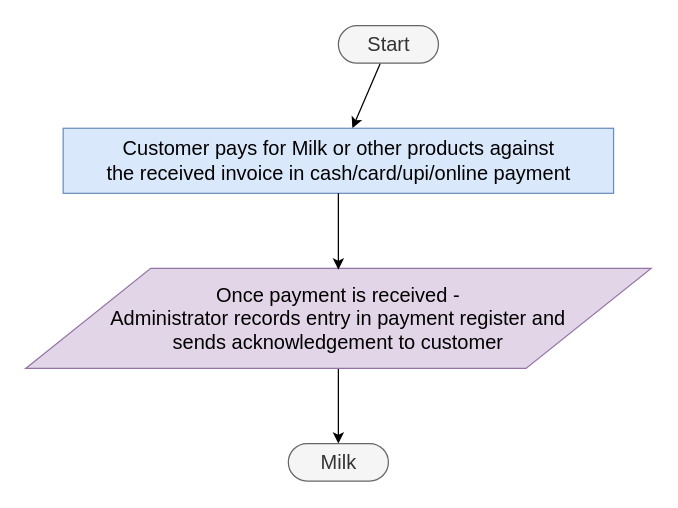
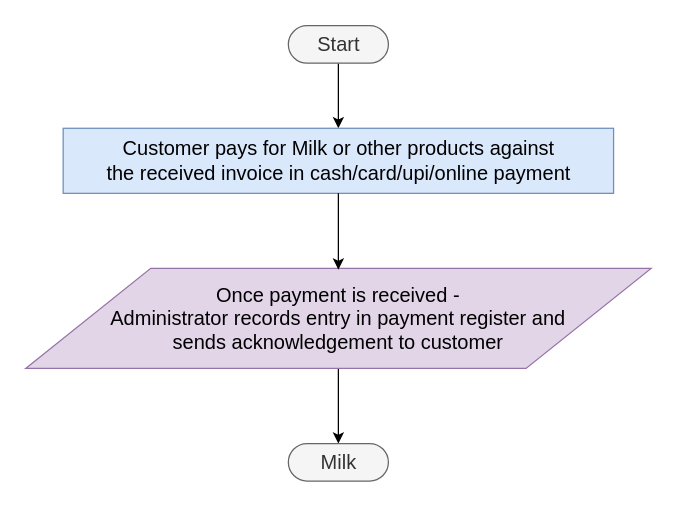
(388, 44) -> (338, 44)
